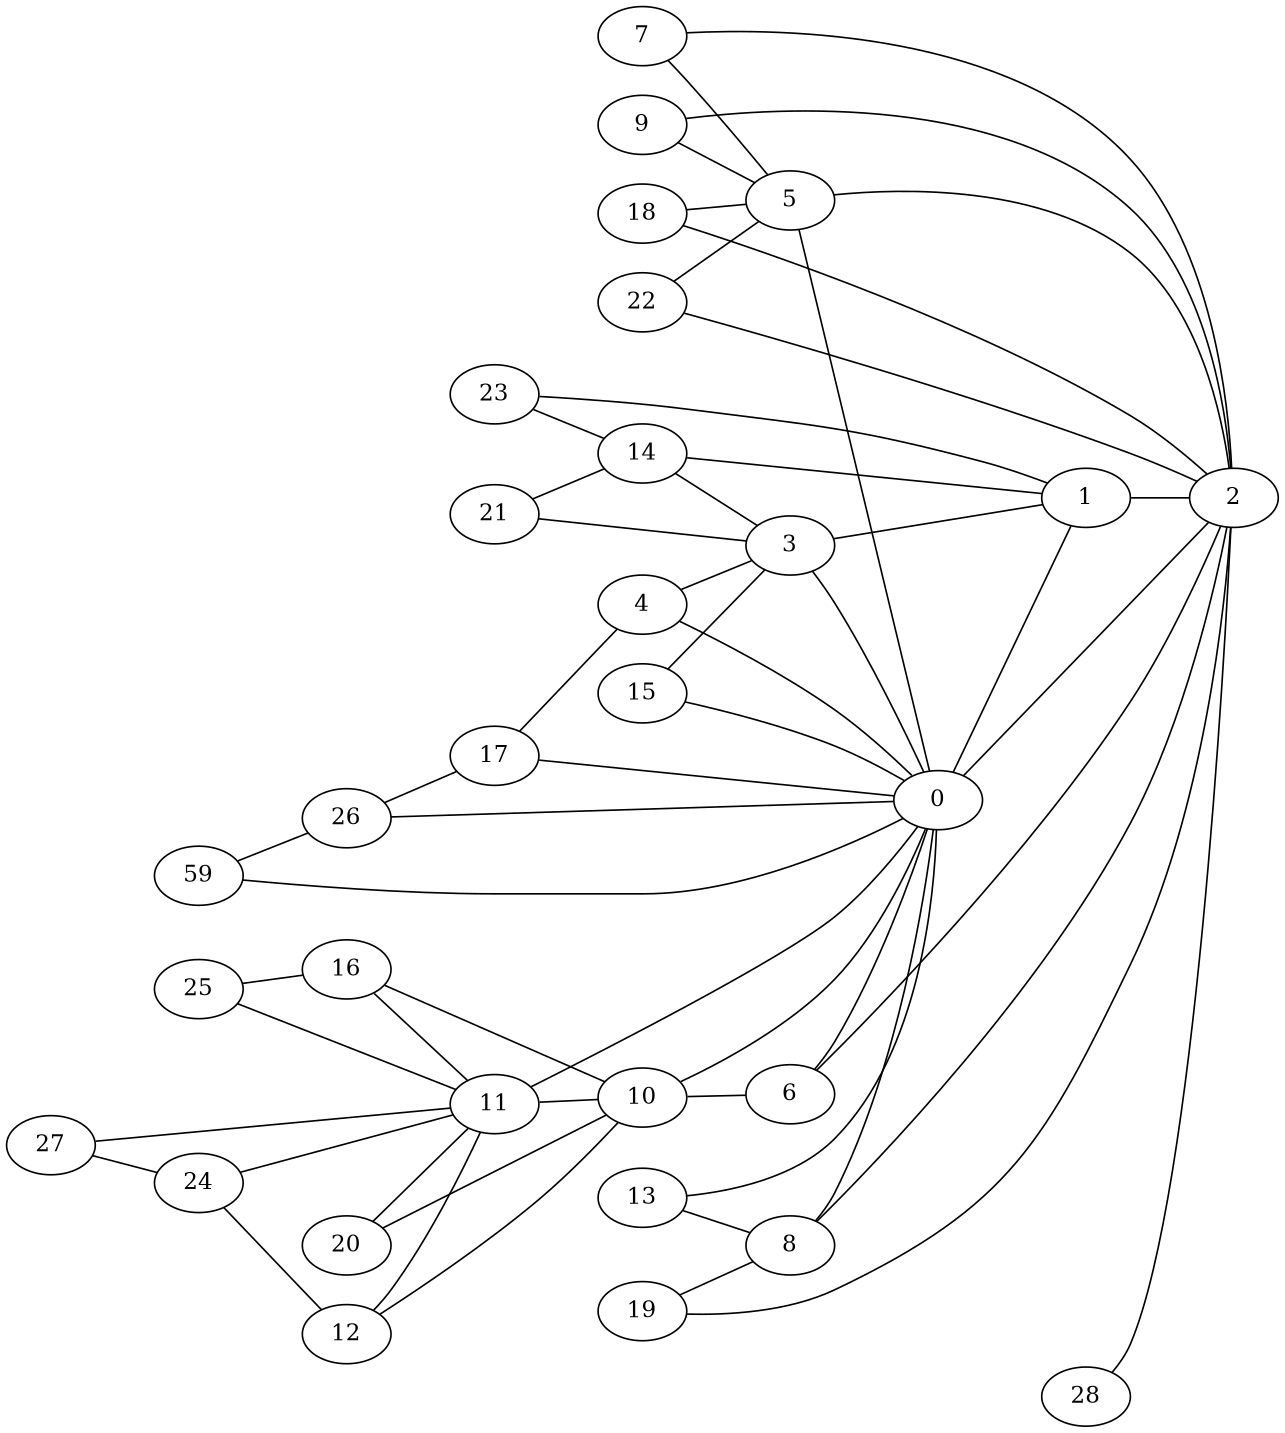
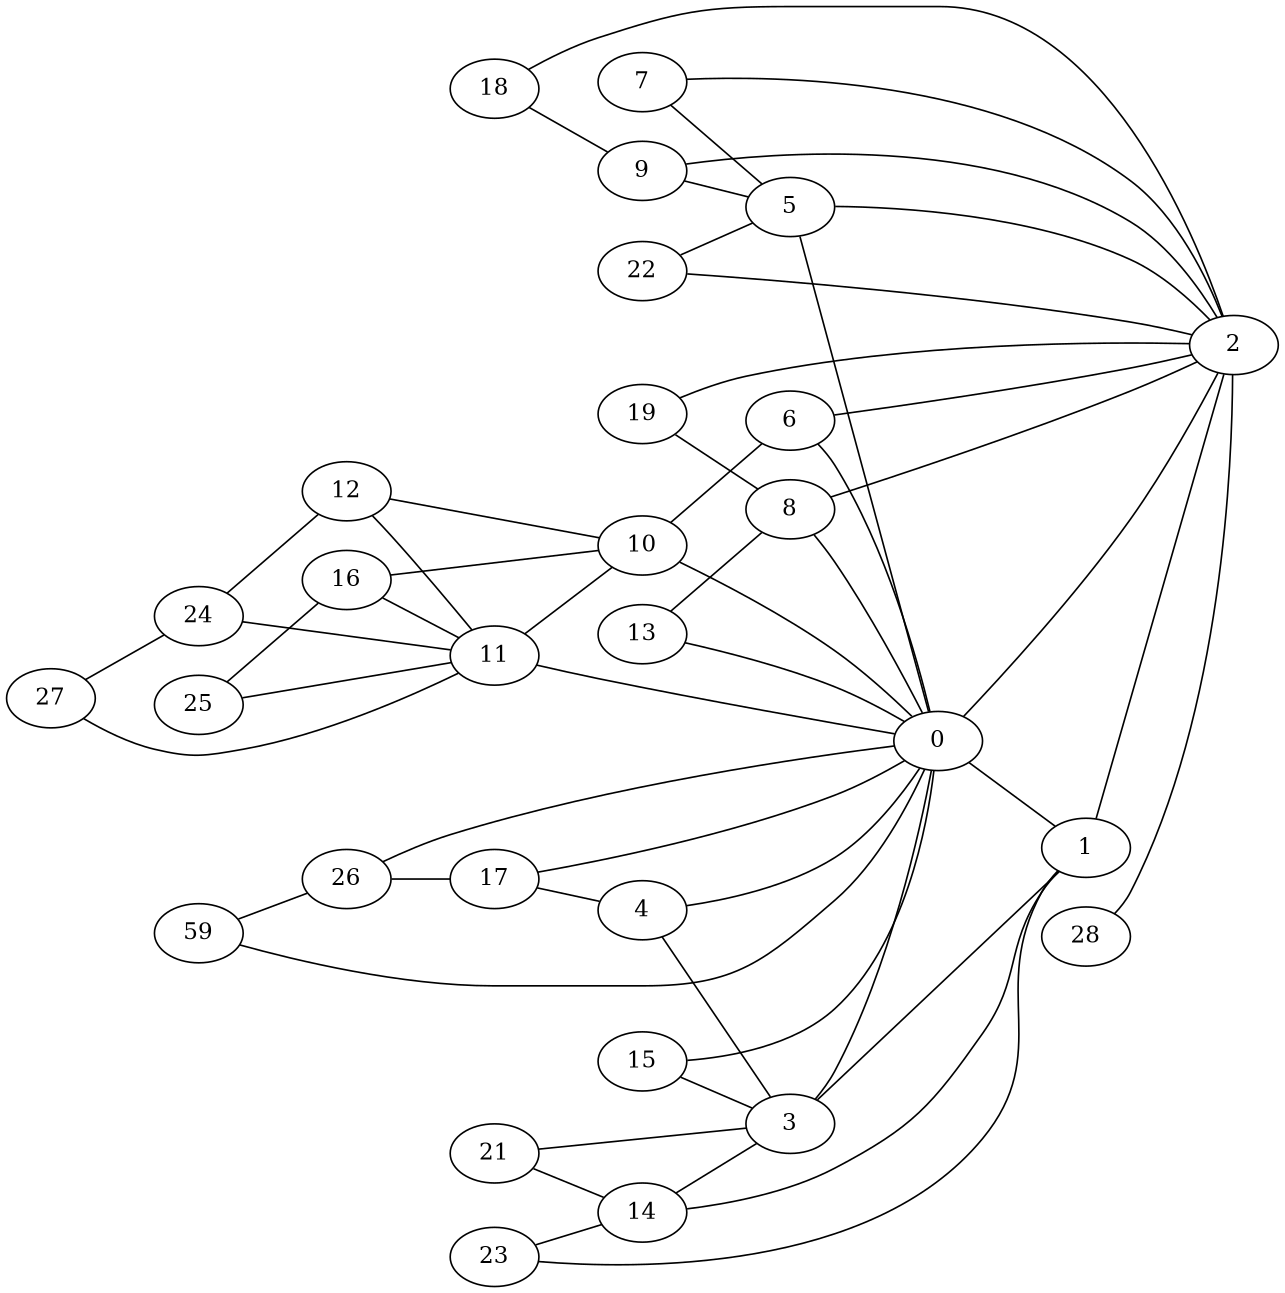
(716, 207) -> (568, 130)
(347, 1245) -> none
